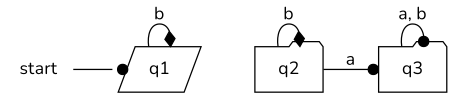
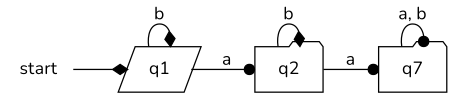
(93, 69) -> (93, 69)
none -> (218, 69)
(413, 69) -> (413, 69)
